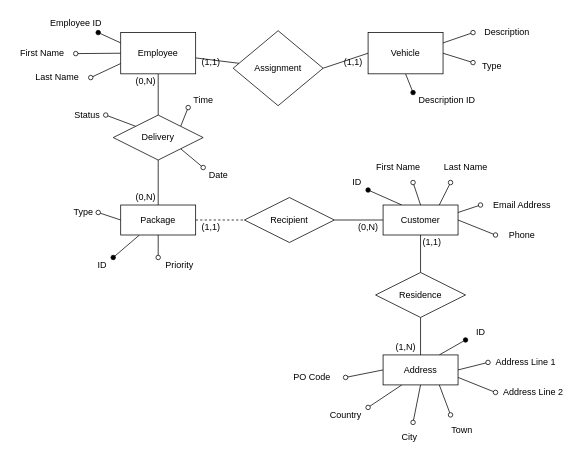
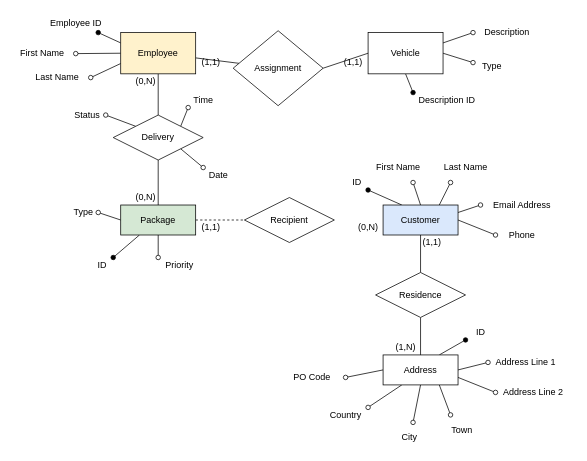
(158, 53) -> (158, 53)
(158, 220) -> (158, 220)
(359, 220) -> none
(420, 220) -> (420, 220)
